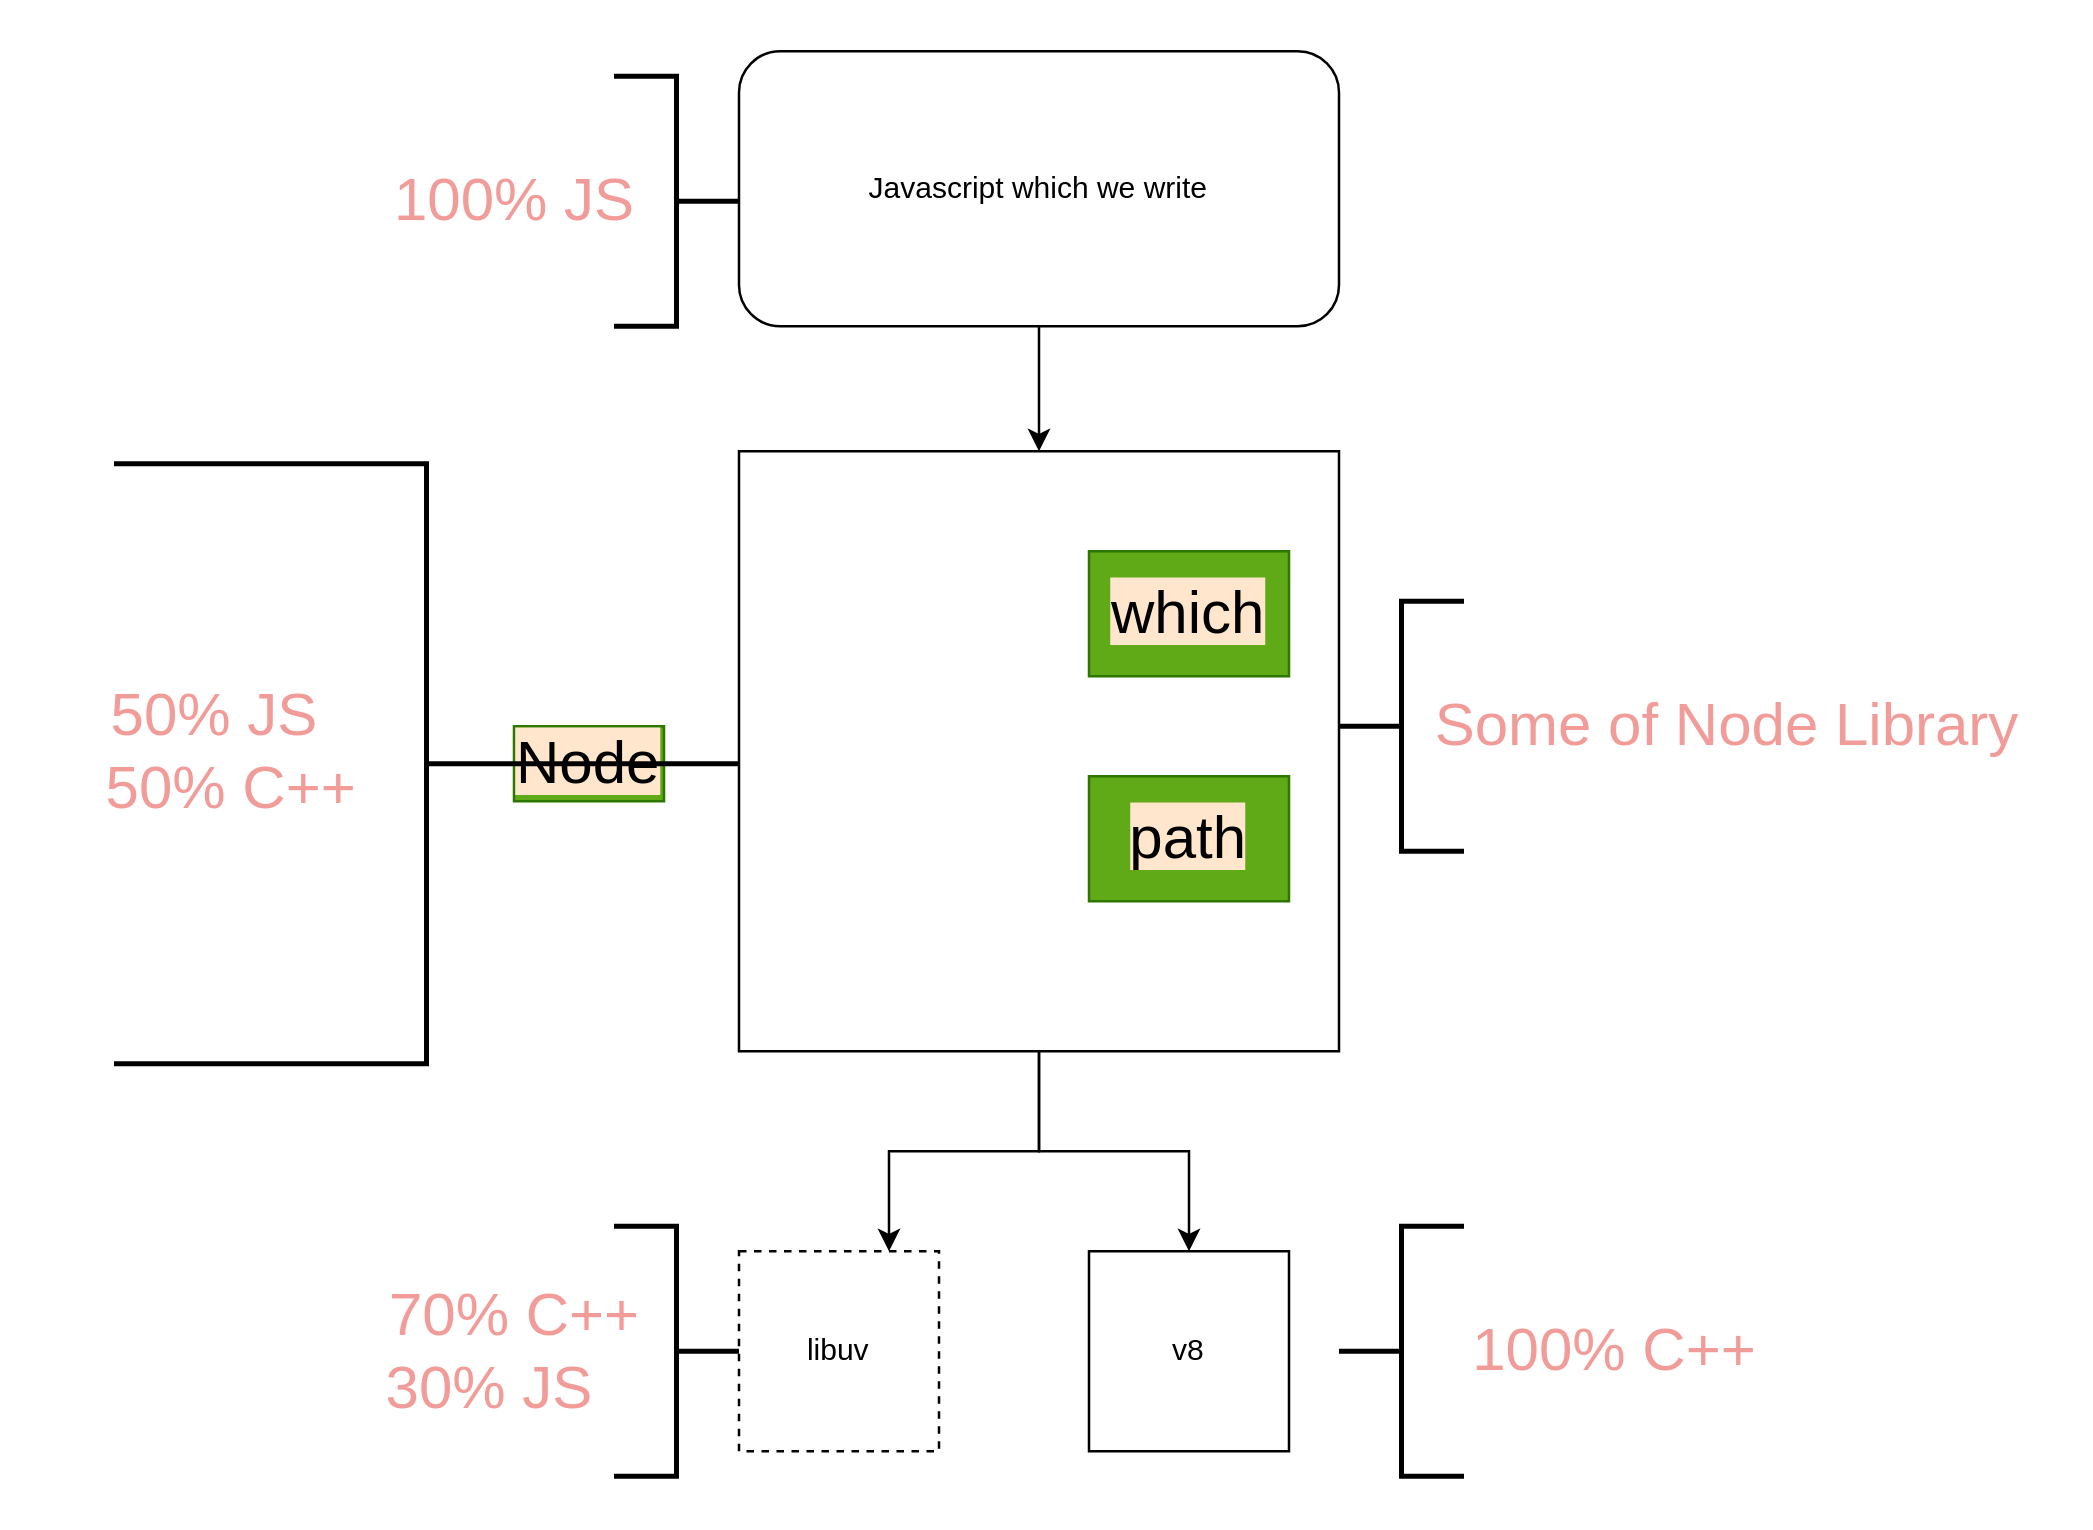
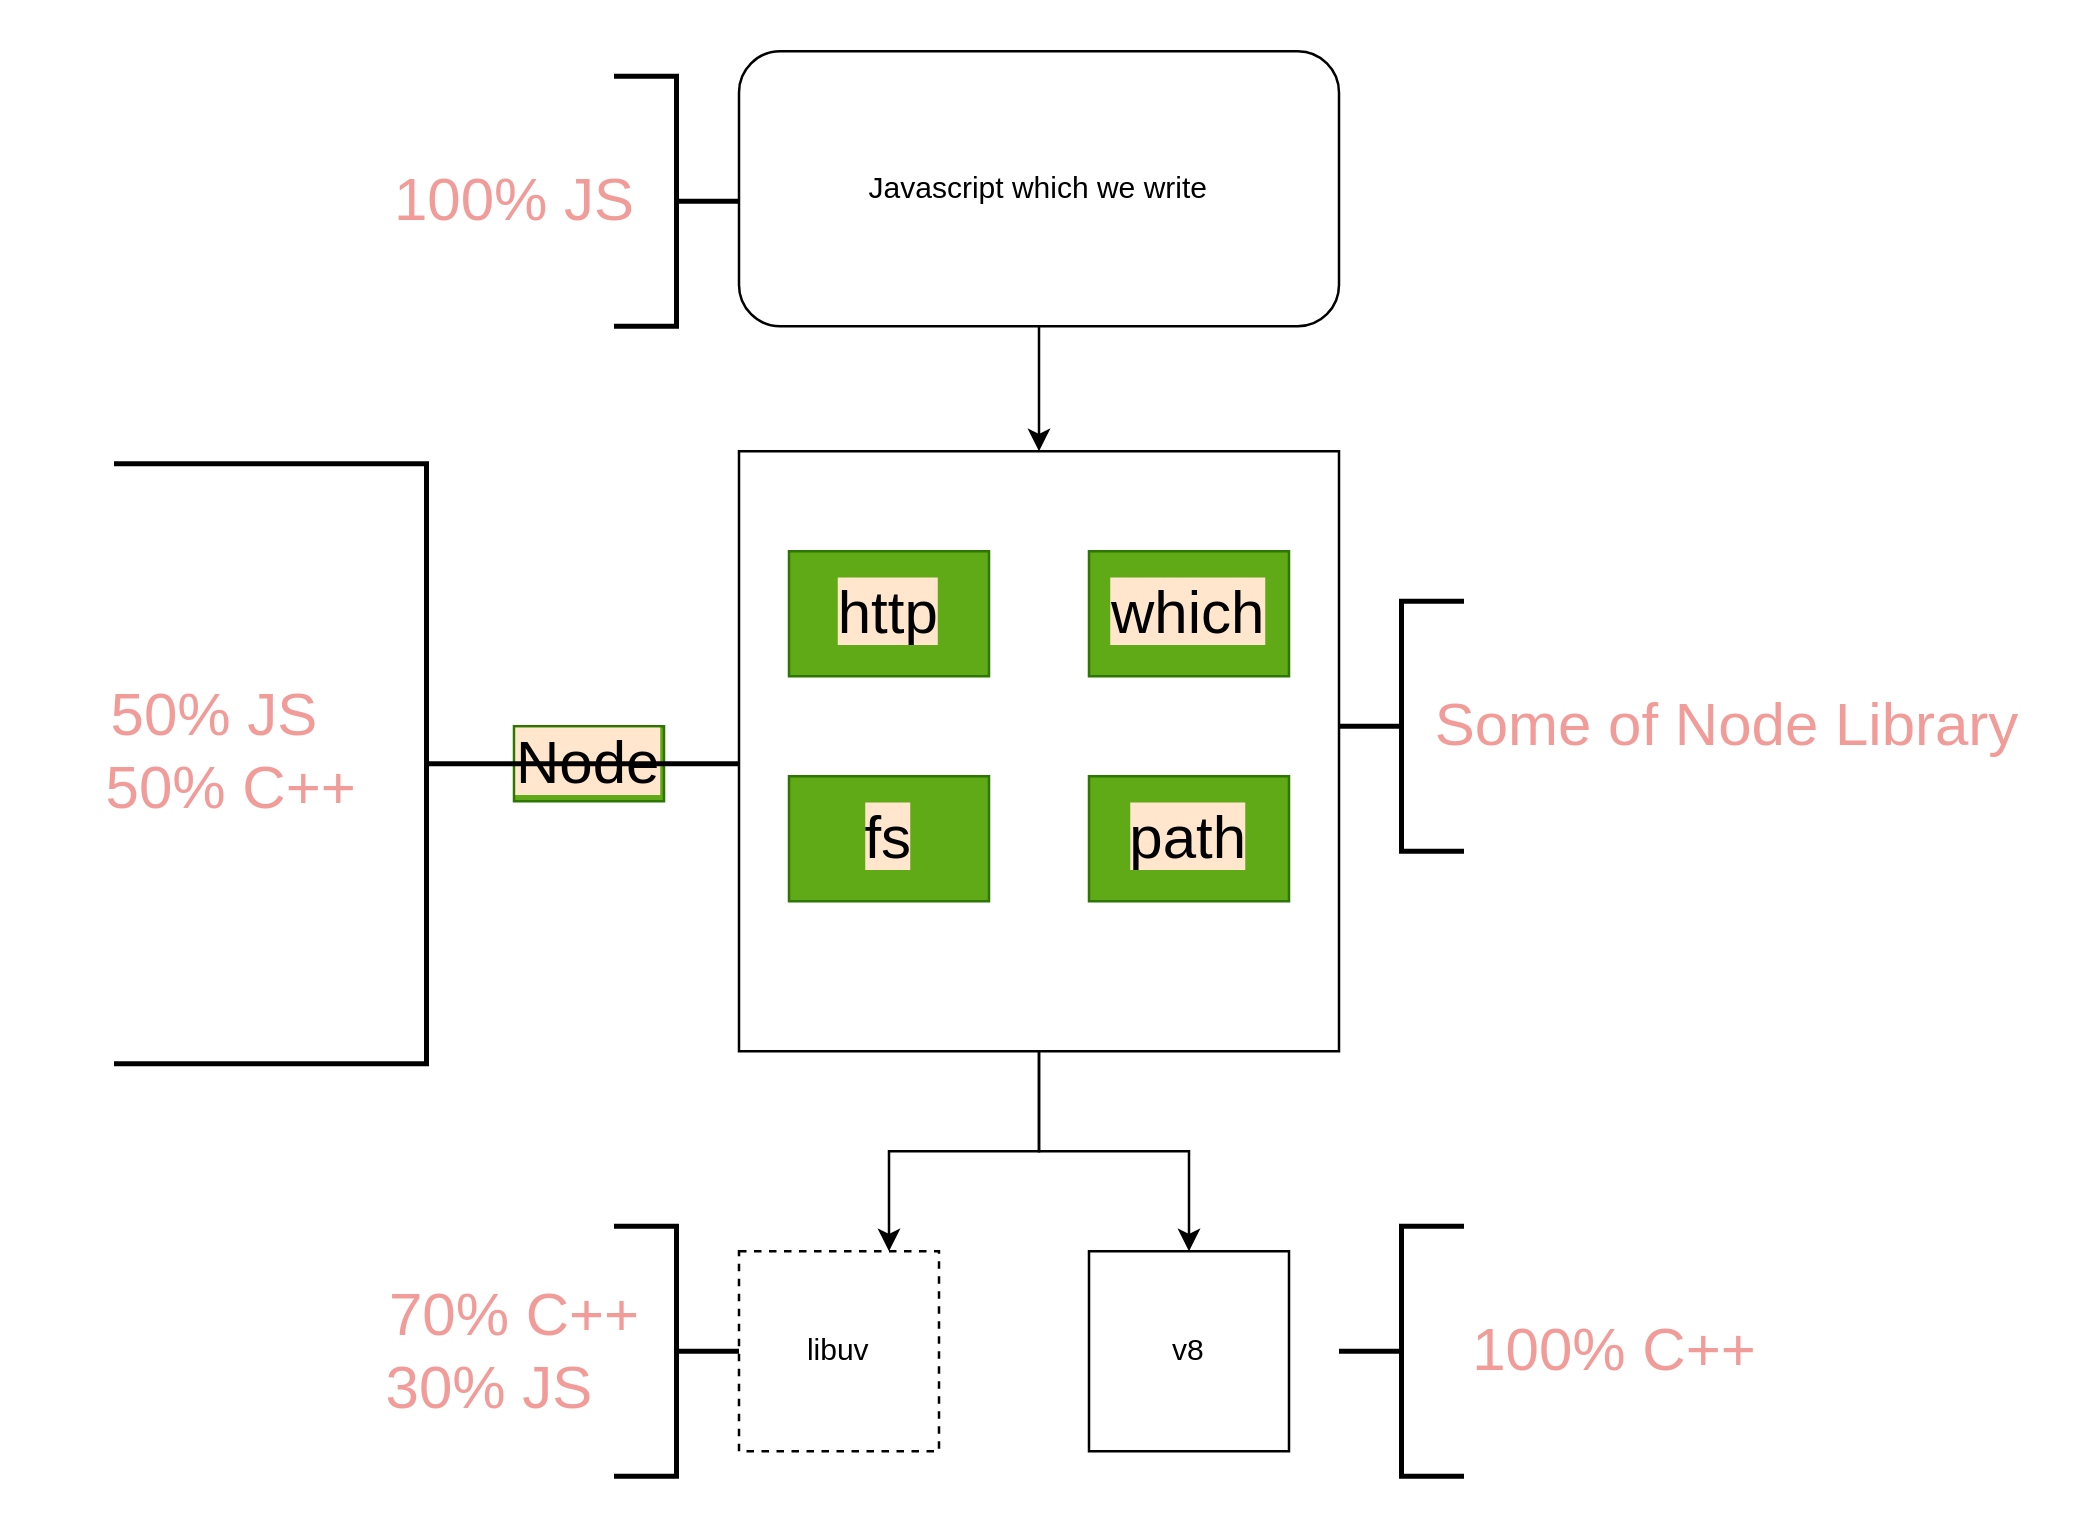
none -> (889, 614)
none -> (889, 839)
